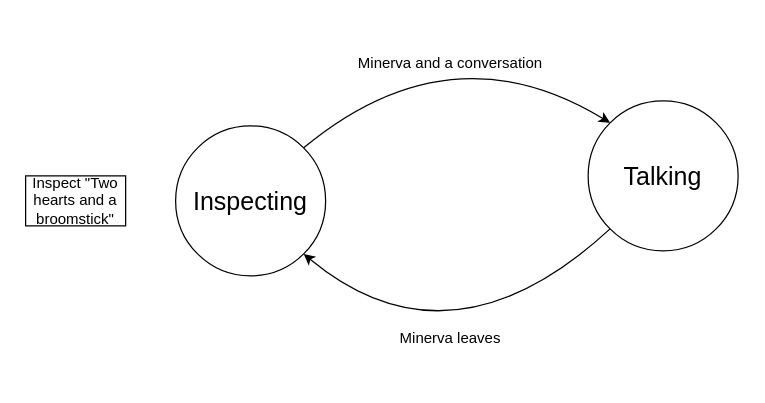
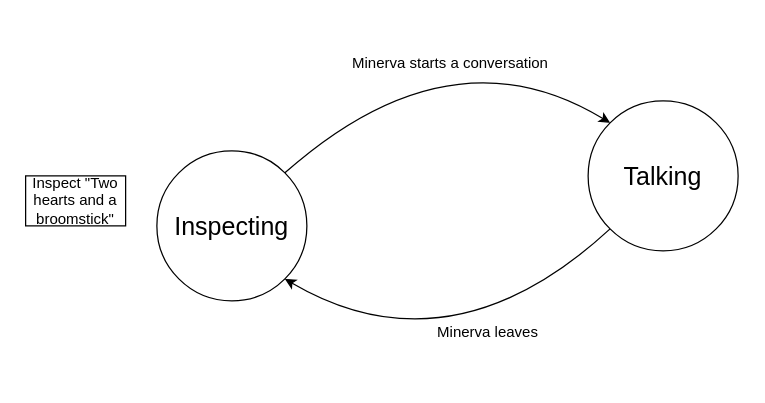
(451, 63) -> (451, 63)
(251, 201) -> (232, 226)
(451, 338) -> (488, 332)
